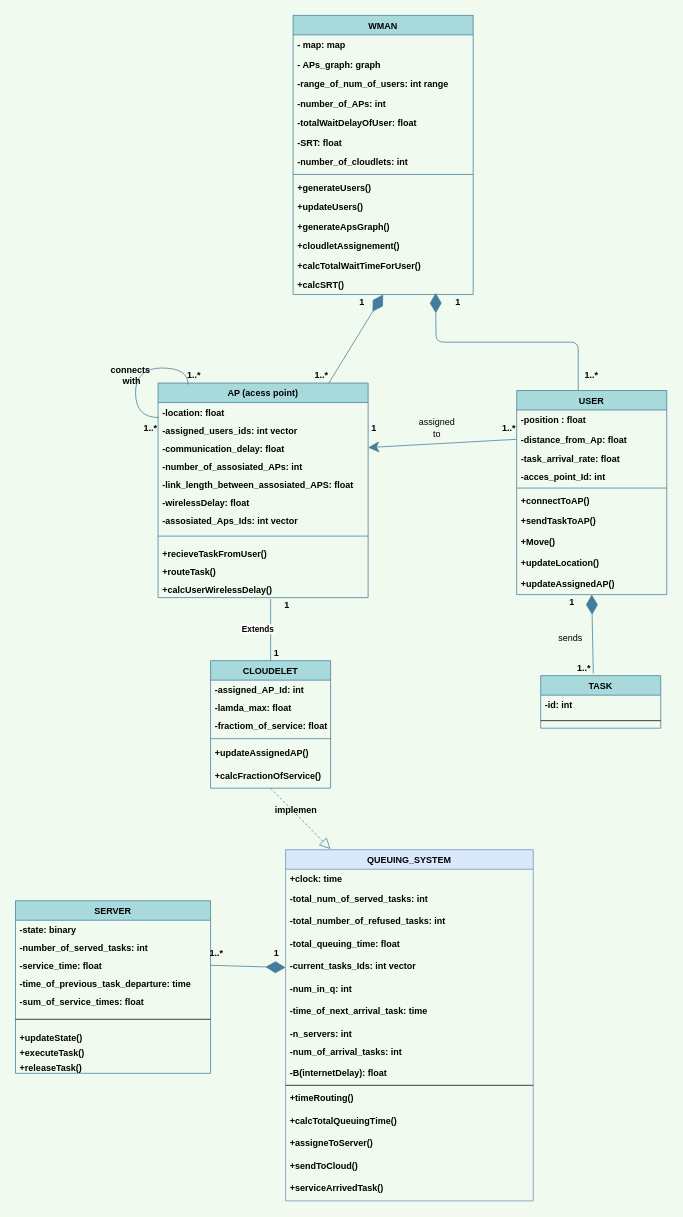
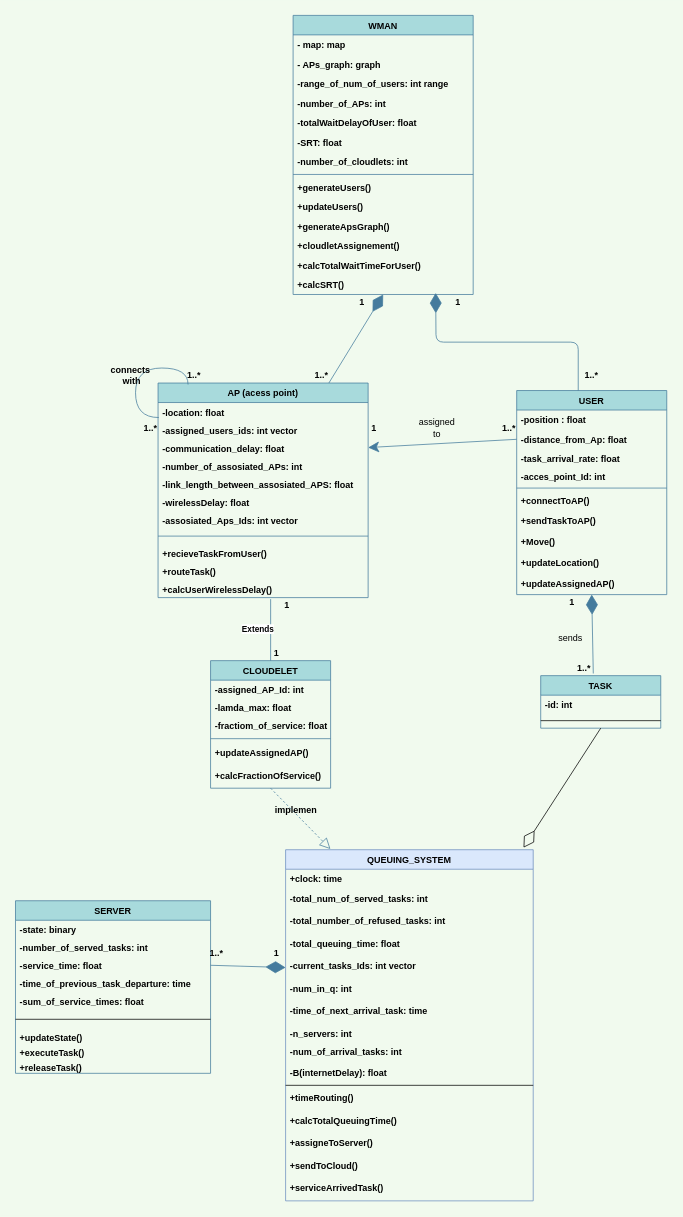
none -> (567, 779)
